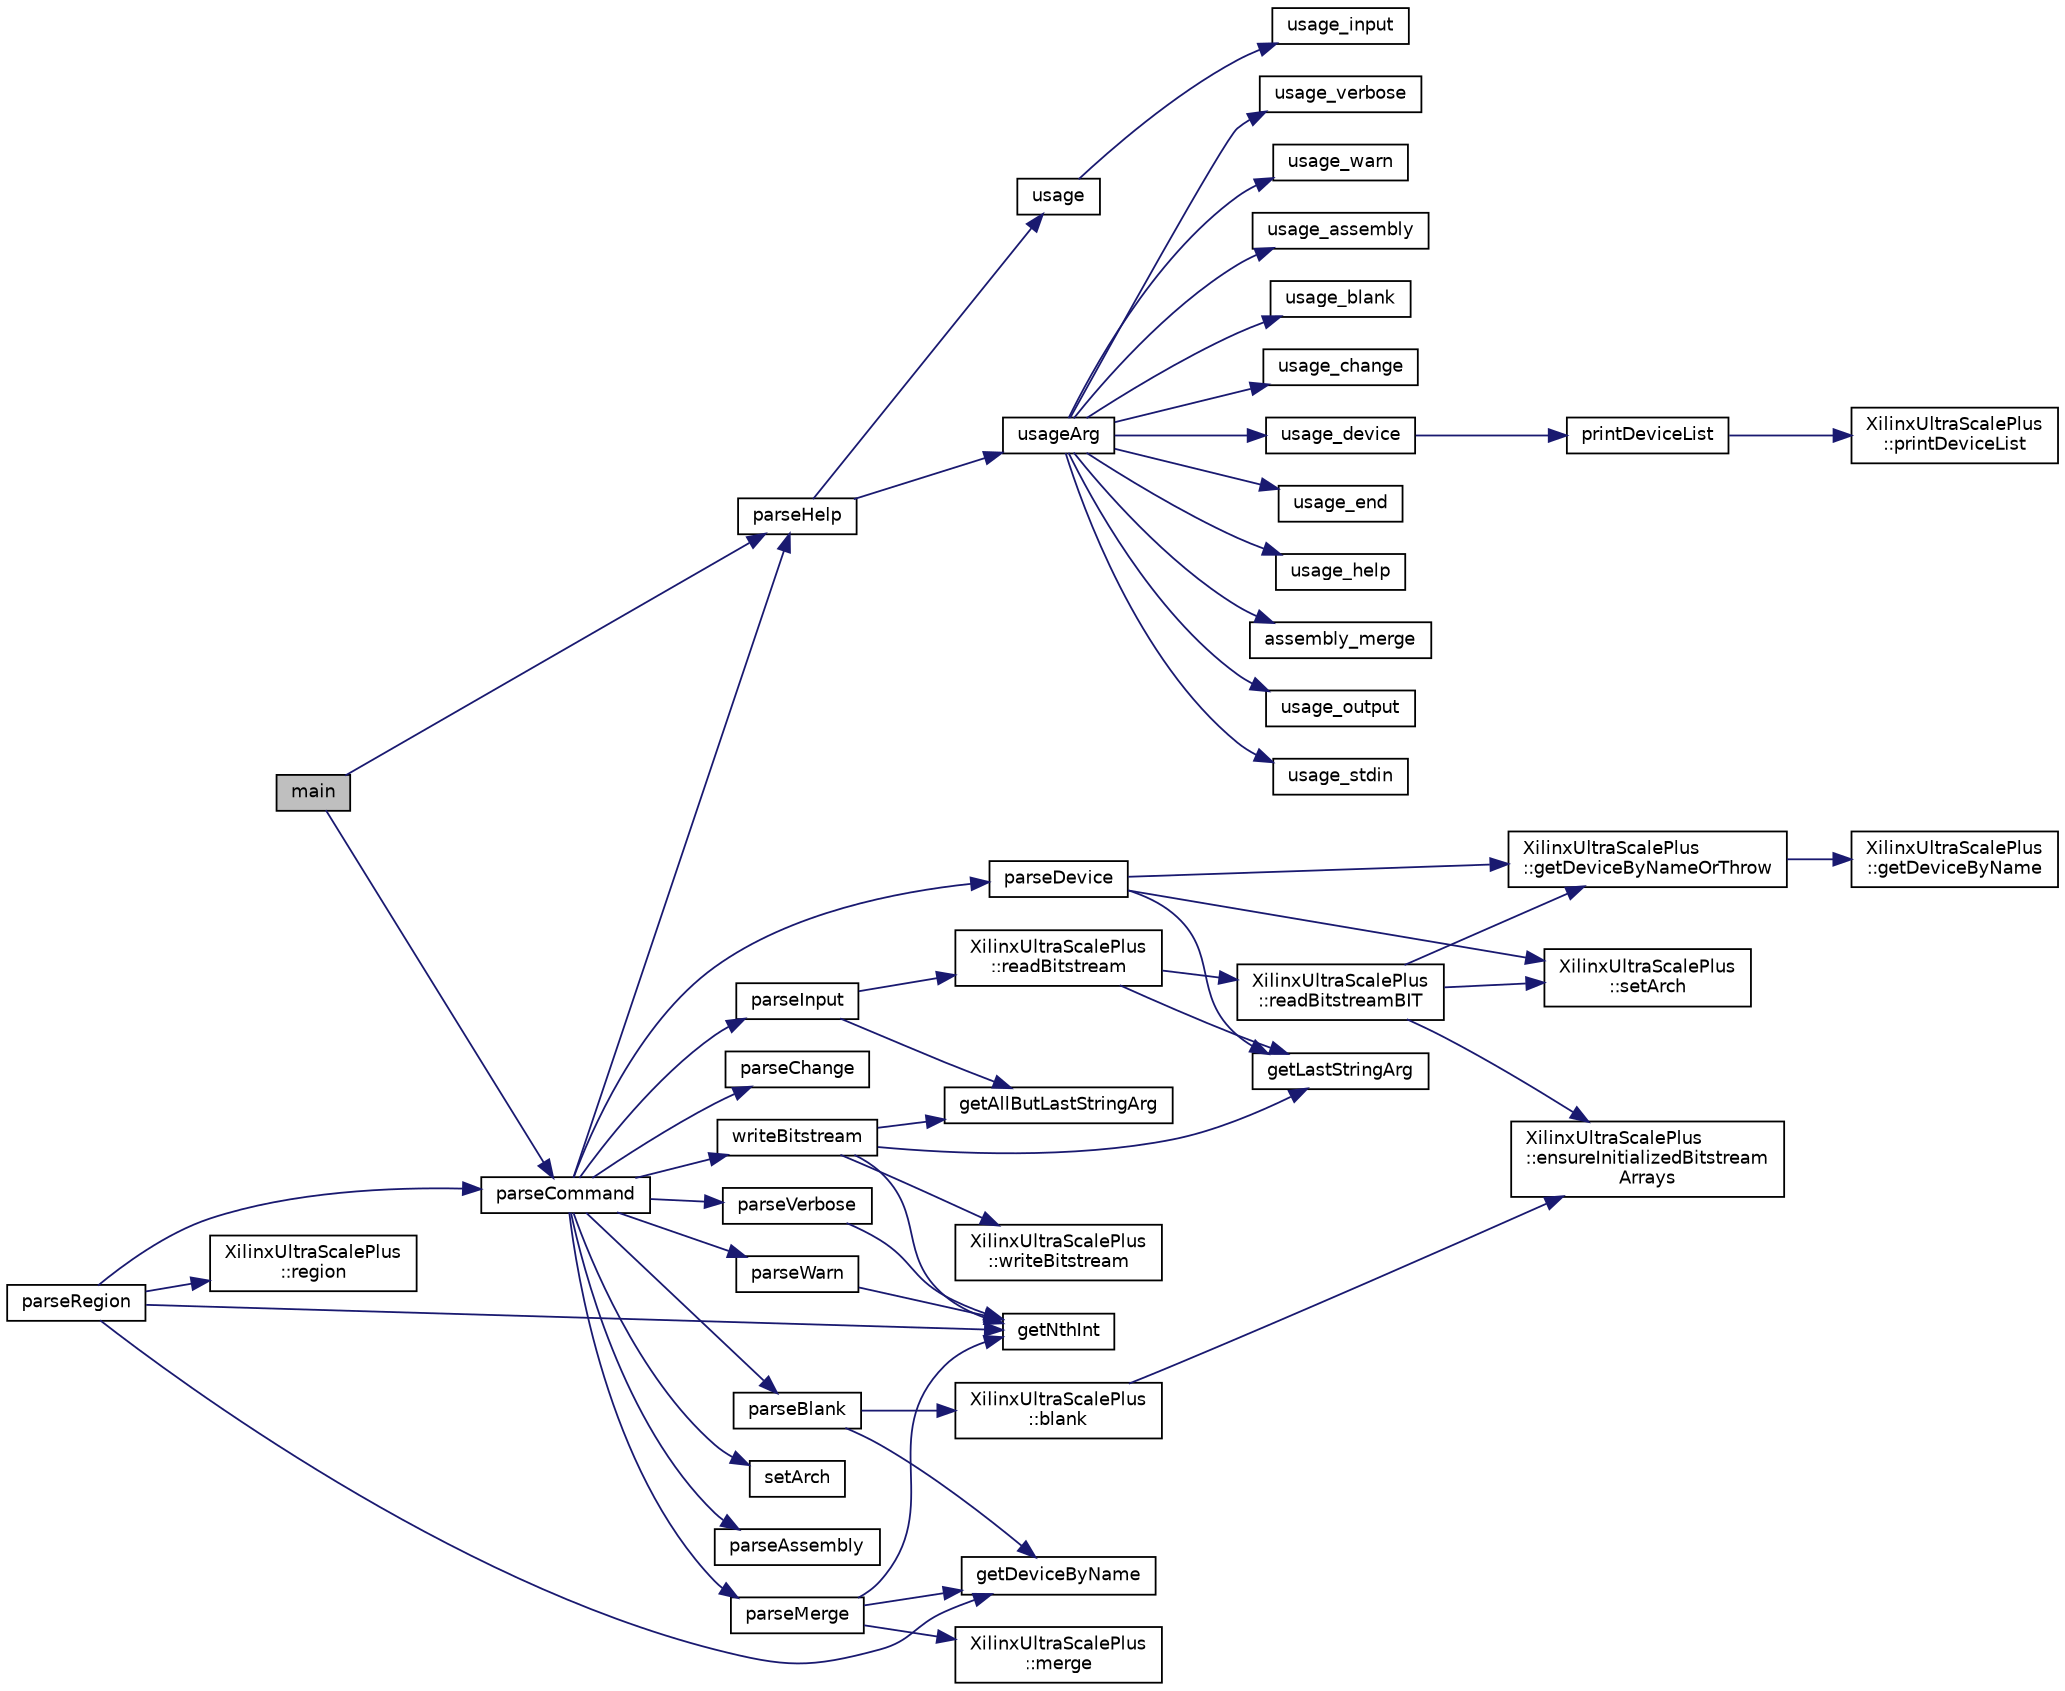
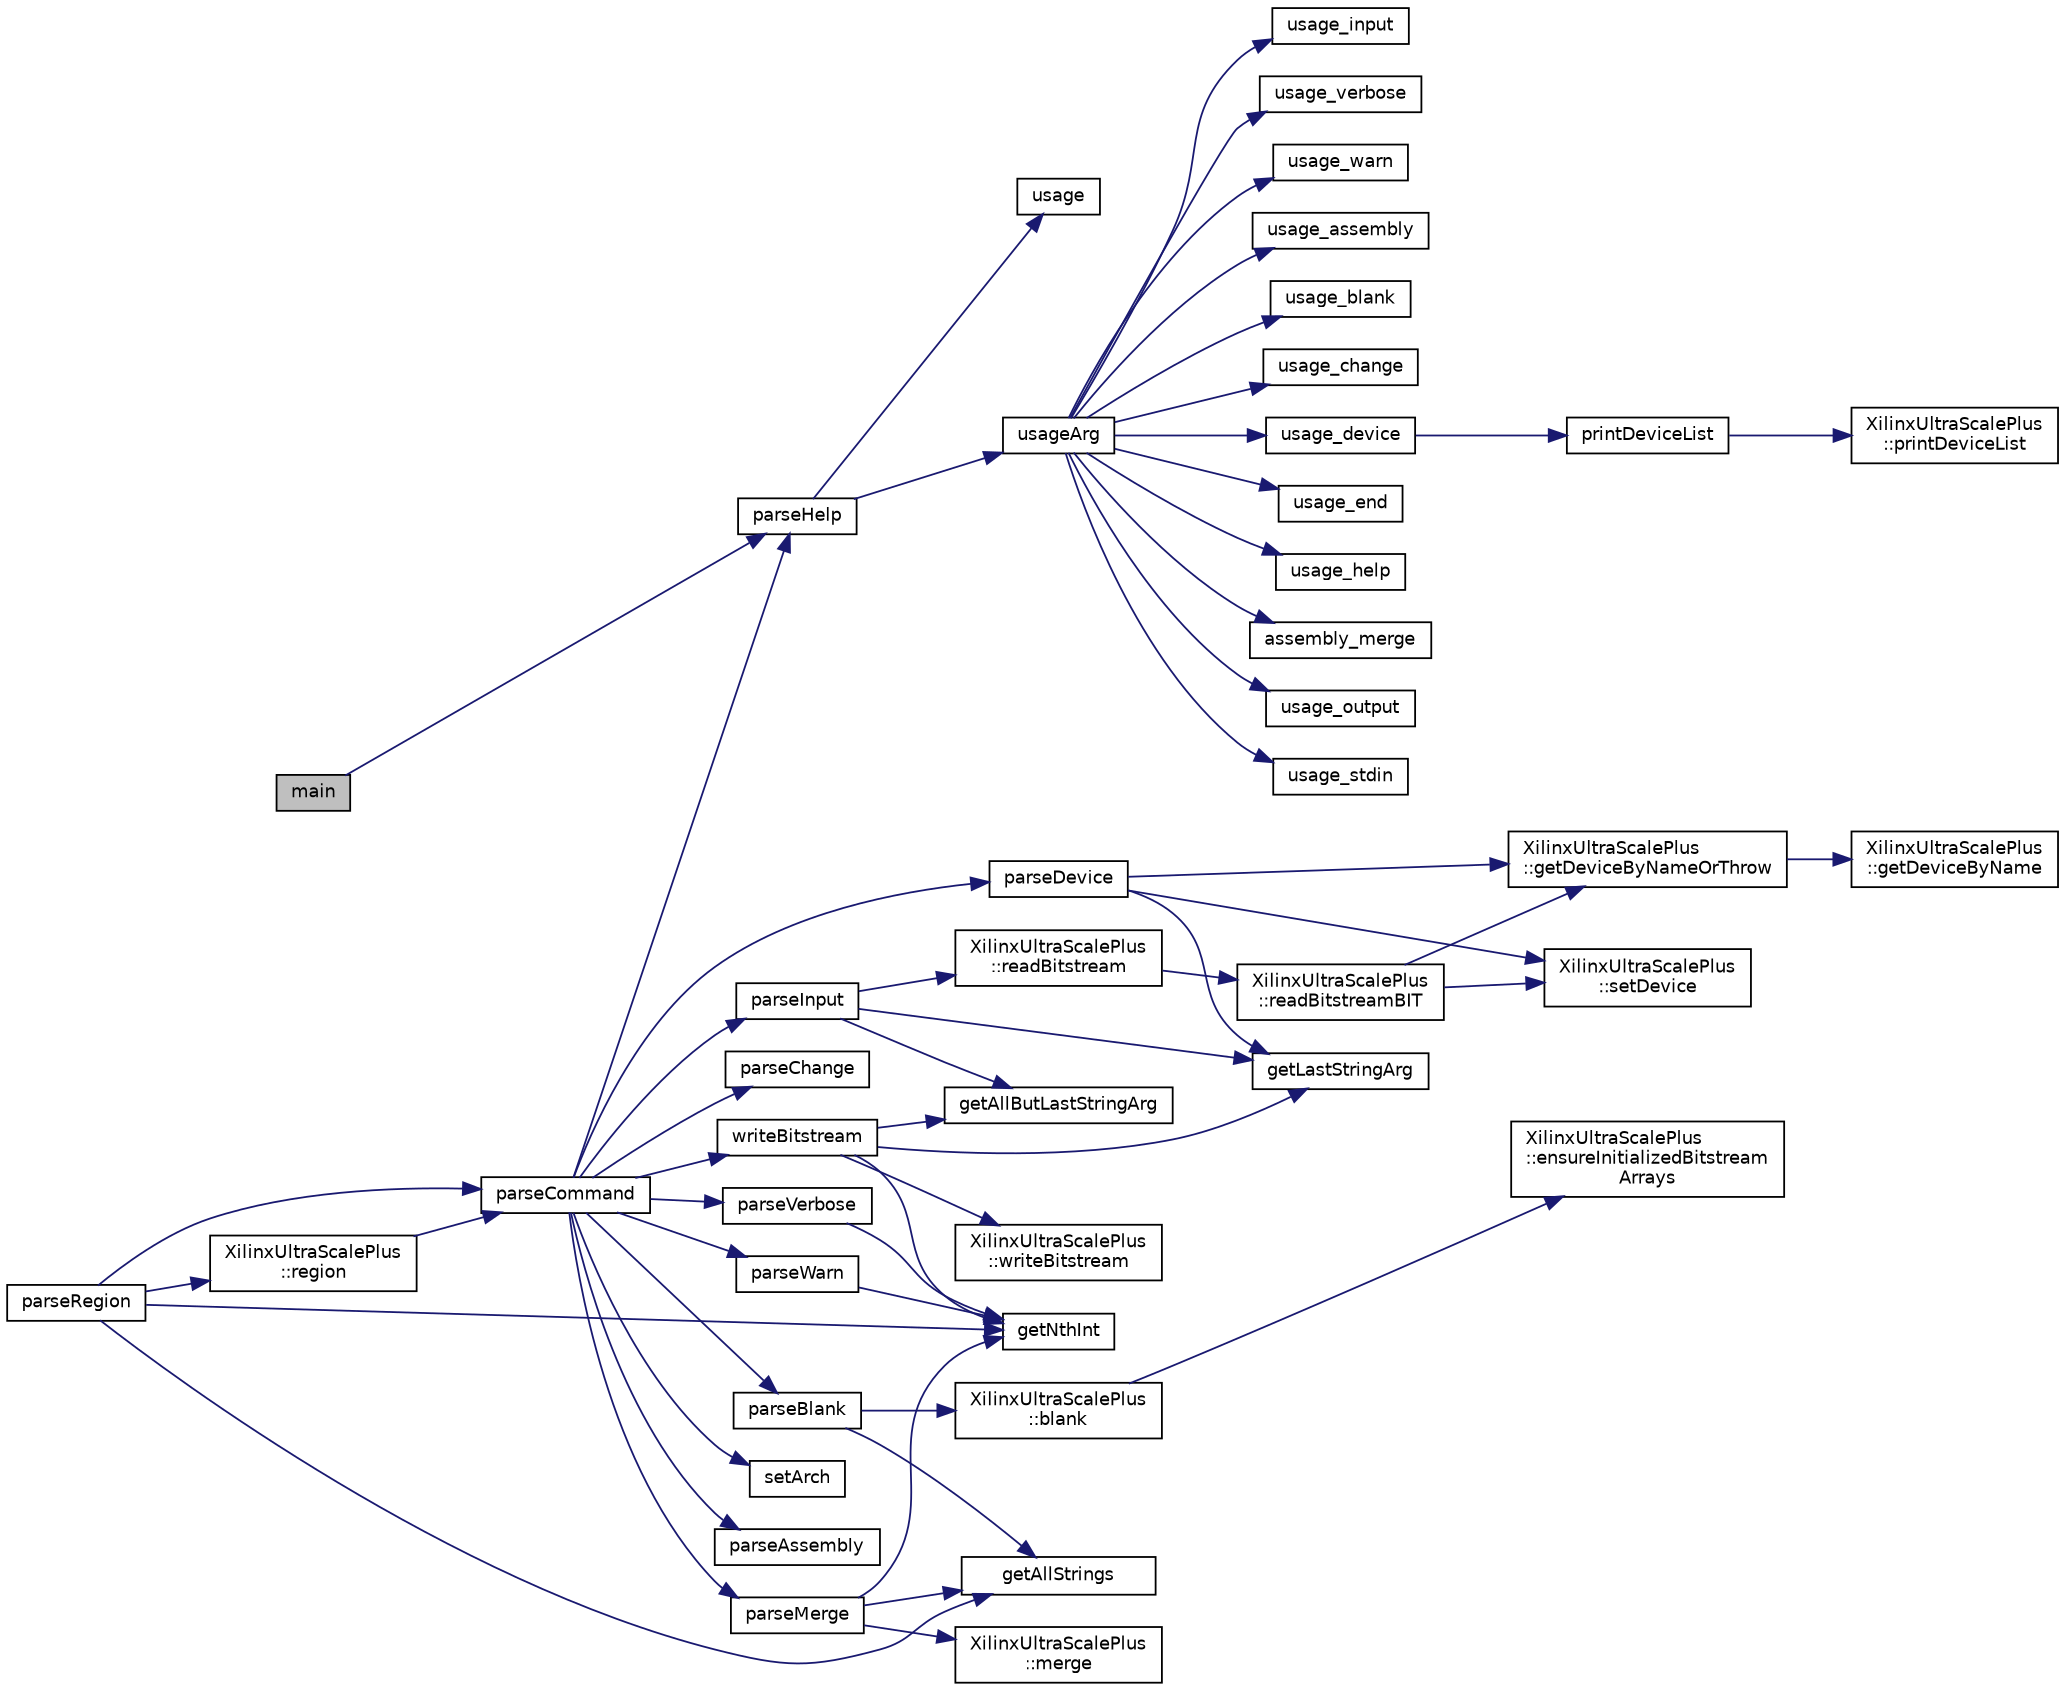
(1164, 107) -> (1188, 183)
(1648, 978) -> (1648, 978)
(435, 986) -> (449, 1227)
(1195, 1018) -> (1046, 1033)
(1491, 1063) -> none
(1059, 1576) -> (1059, 1576)
